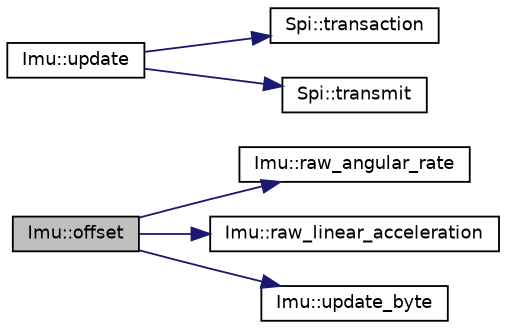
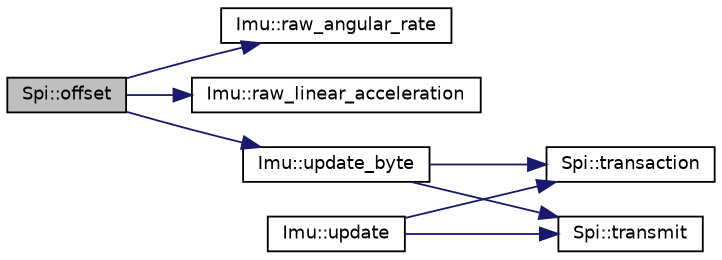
none -> (479, 164)
none -> (460, 194)
(76, 234) -> (67, 95)
